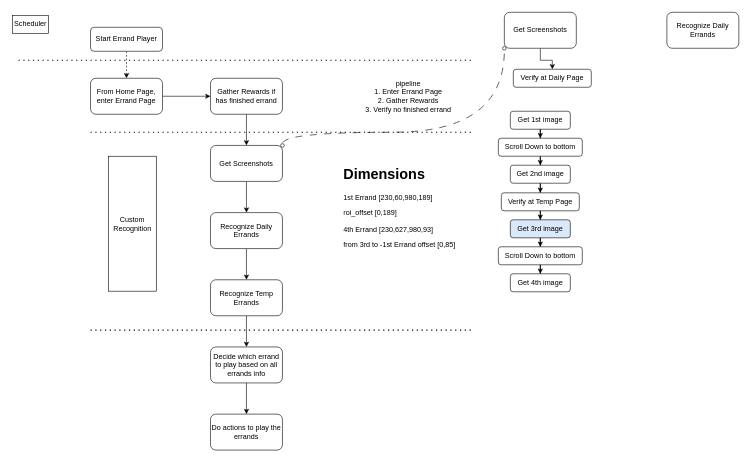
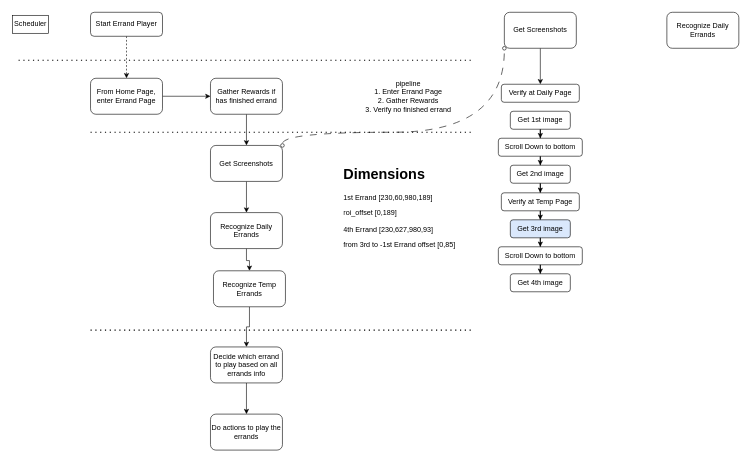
(126, 39) -> (126, 24)
(552, 78) -> (540, 93)
(132, 224) -> none
(246, 298) -> (249, 289)
